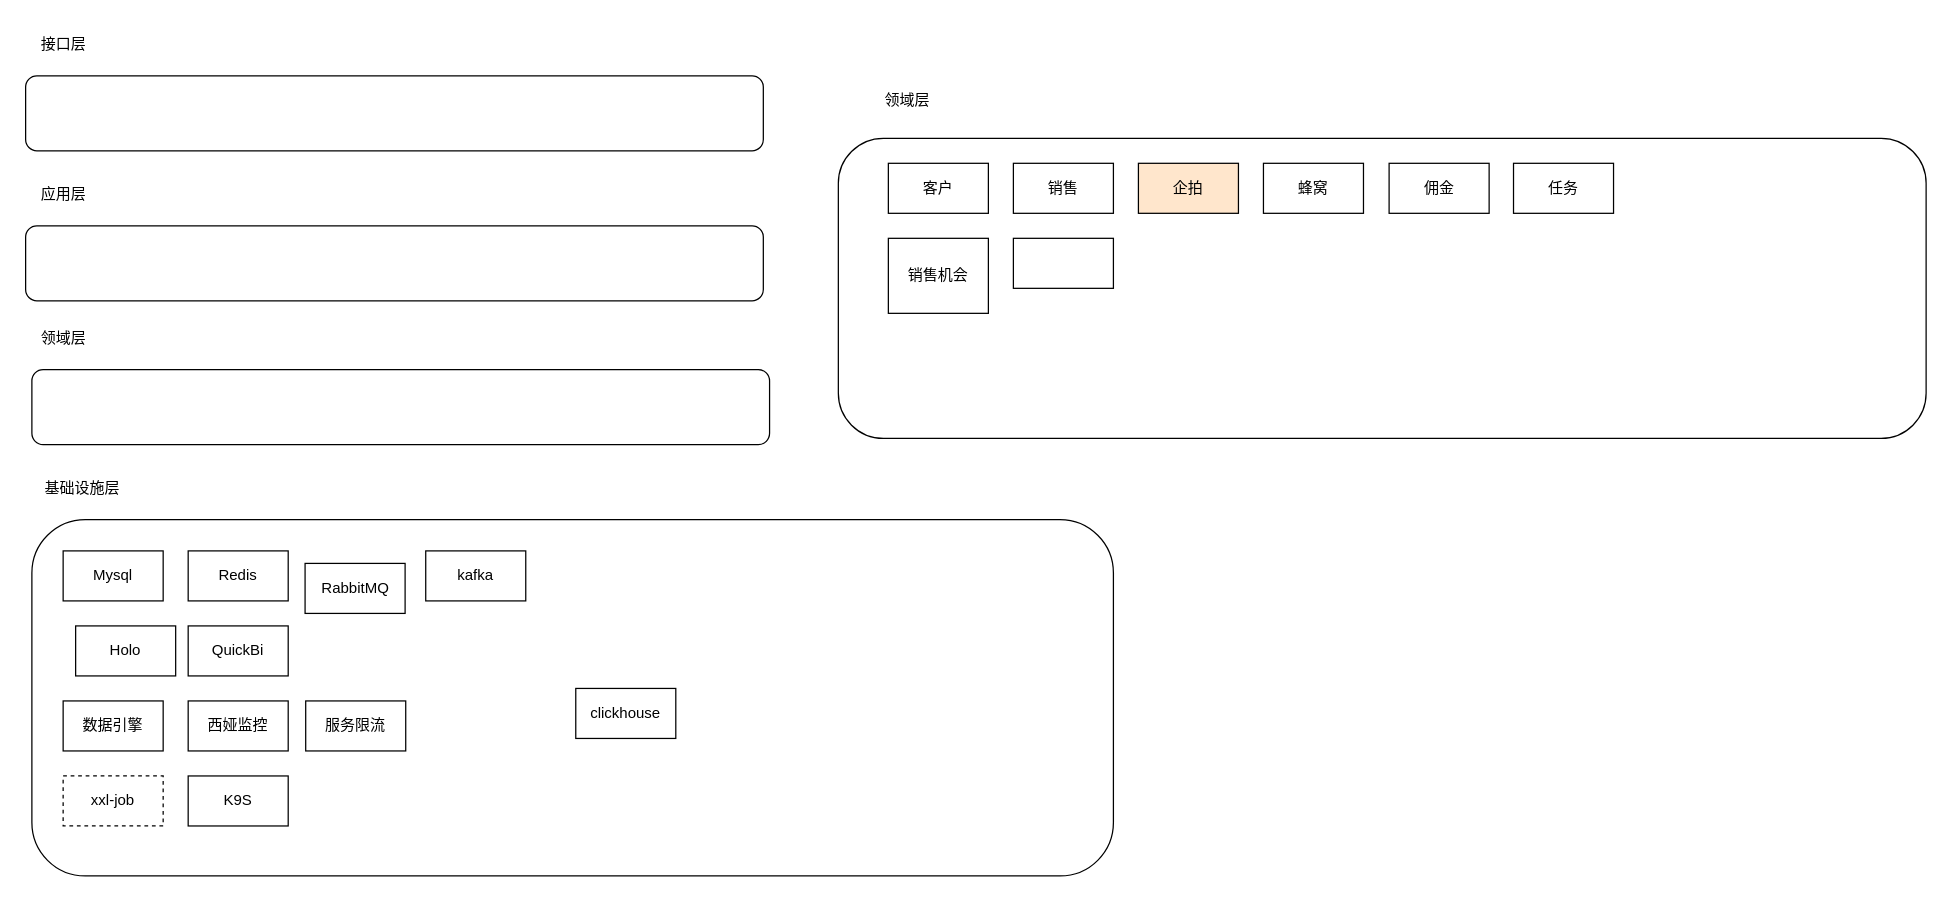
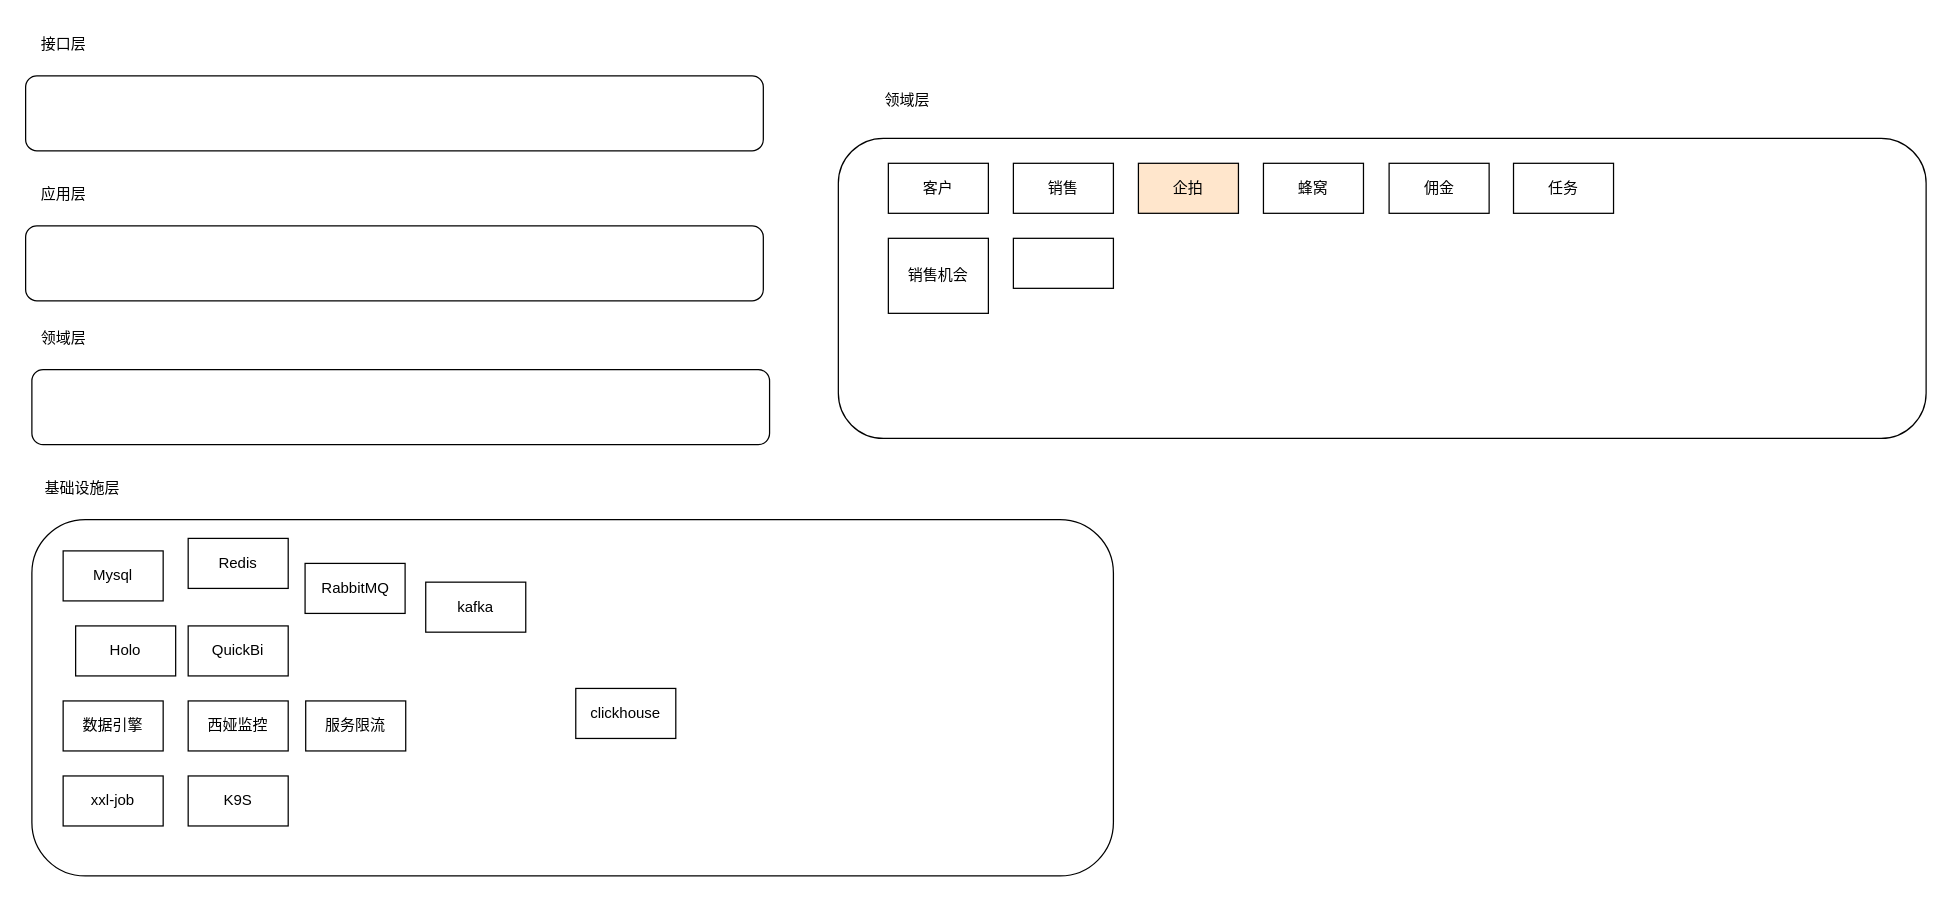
(238, 576) -> (238, 563)
(476, 576) -> (476, 607)
(113, 801) -> (113, 801)
